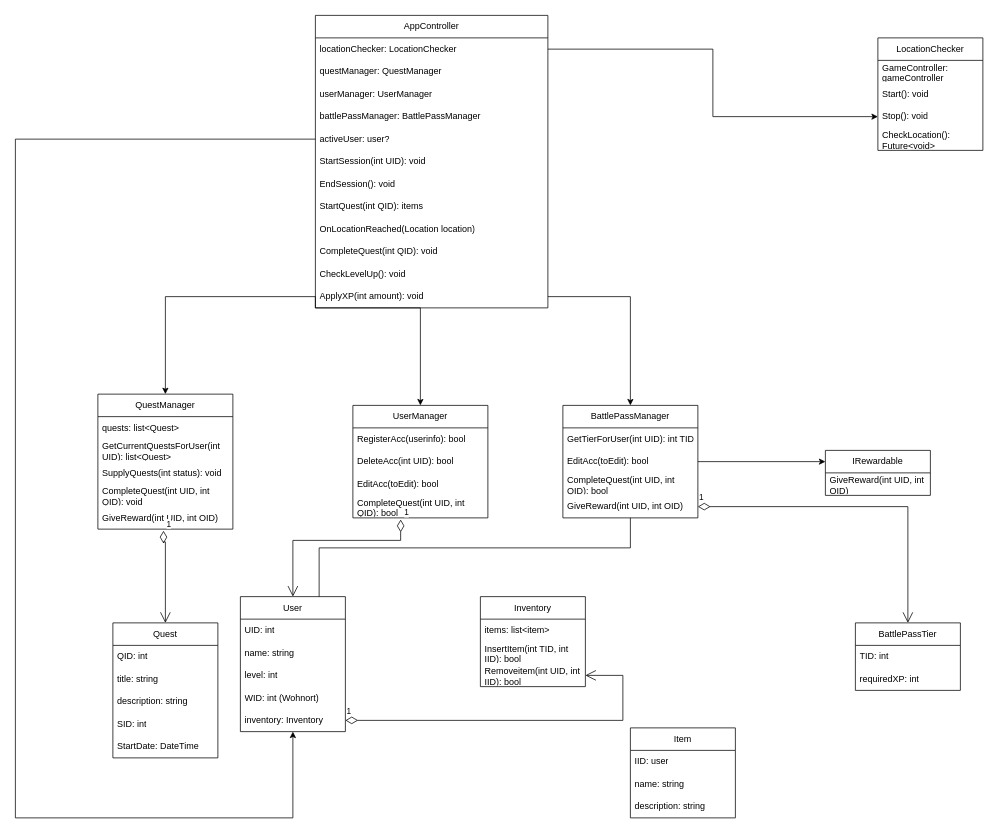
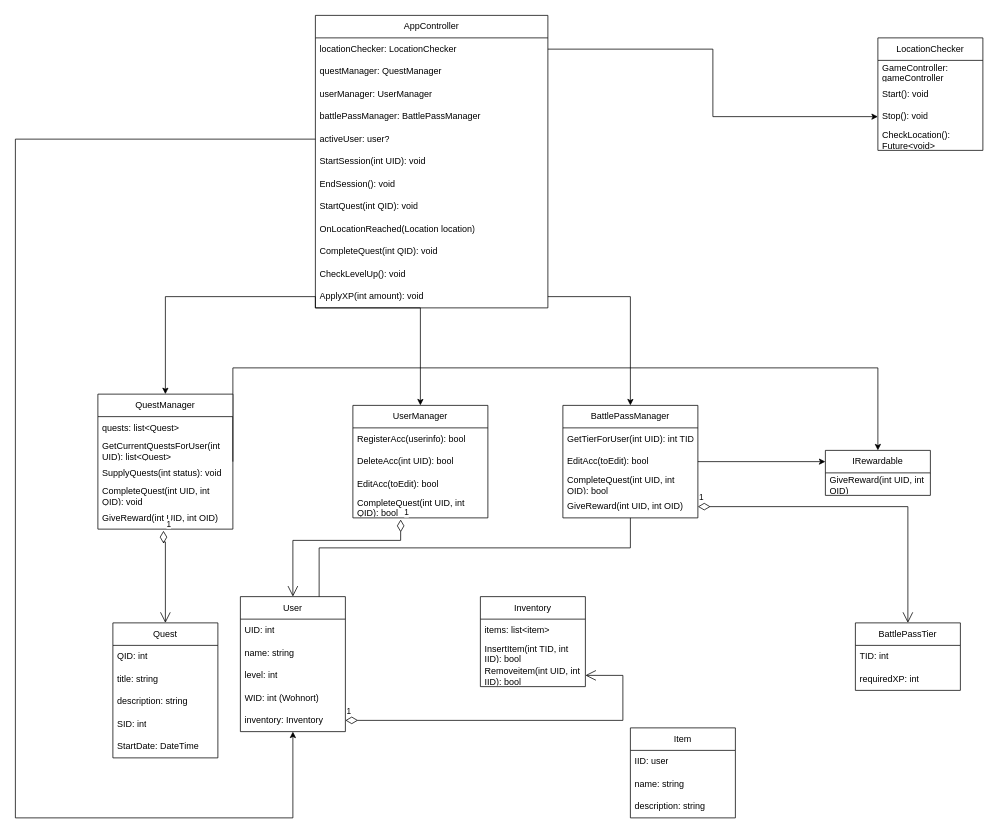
(380, 207) -> (377, 207)
none -> (877, 368)
